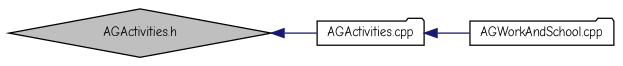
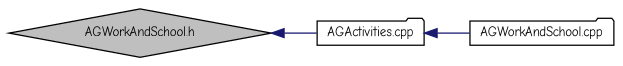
(140, 33) -> (140, 33)
